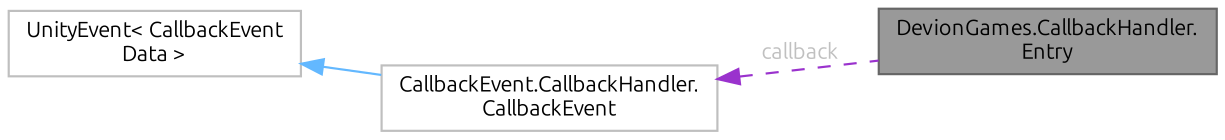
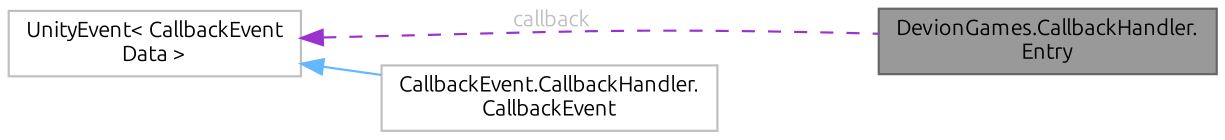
(809, 69) -> (601, 31)
